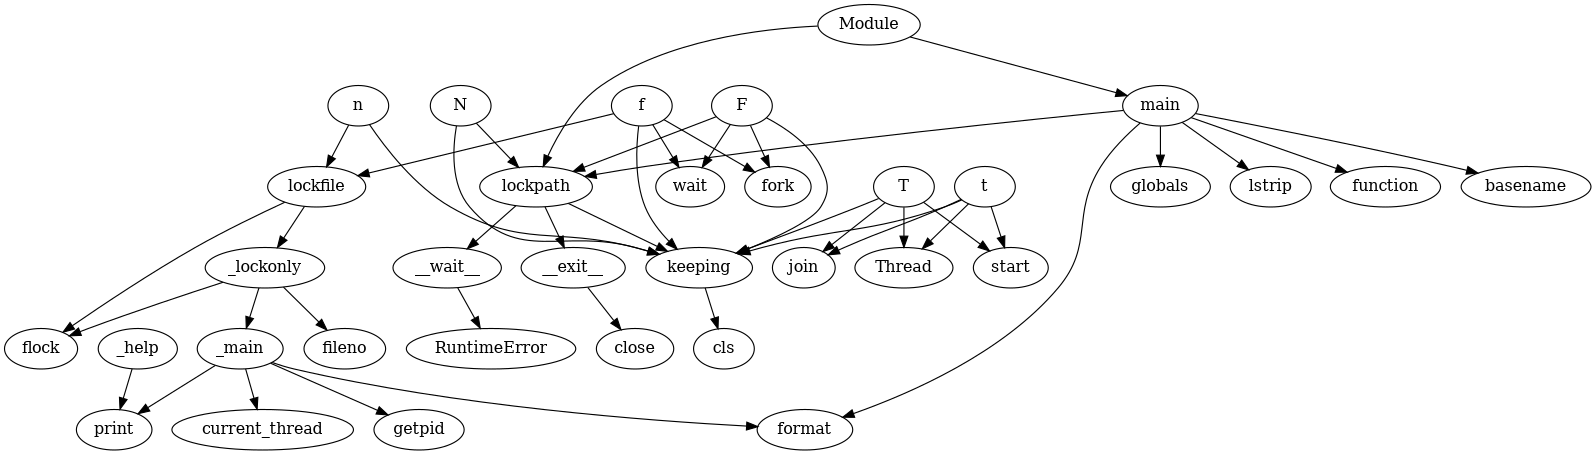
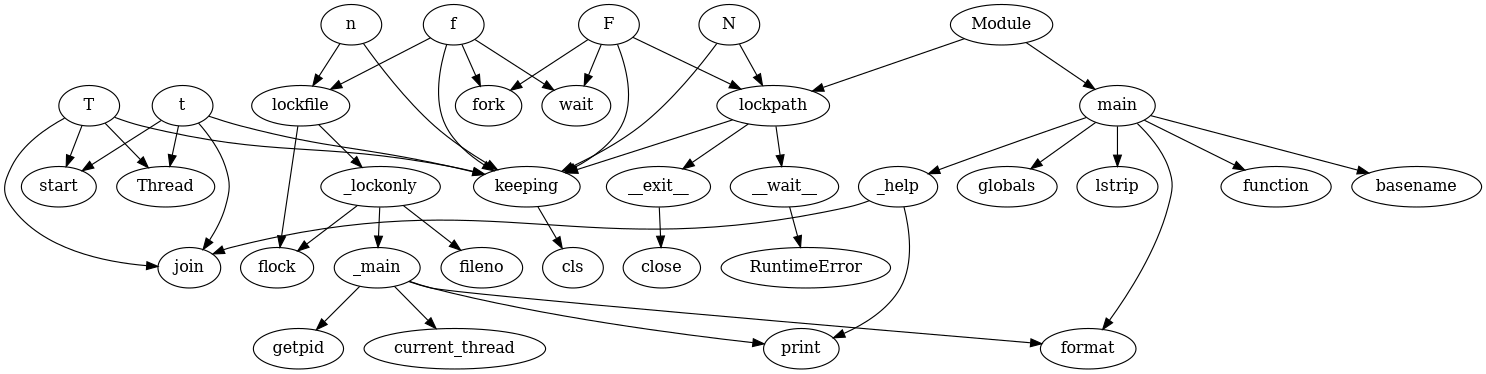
(859, 139) -> (1012, 143)
none -> (563, 226)
